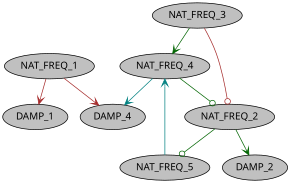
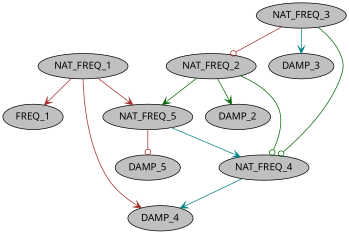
(183, 38) -> (333, 94)
none -> (301, 66)
none -> (113, 89)
(195, 90) -> (277, 105)
(35, 117) -> (33, 117)
(200, 141) -> (182, 89)
none -> (148, 168)
